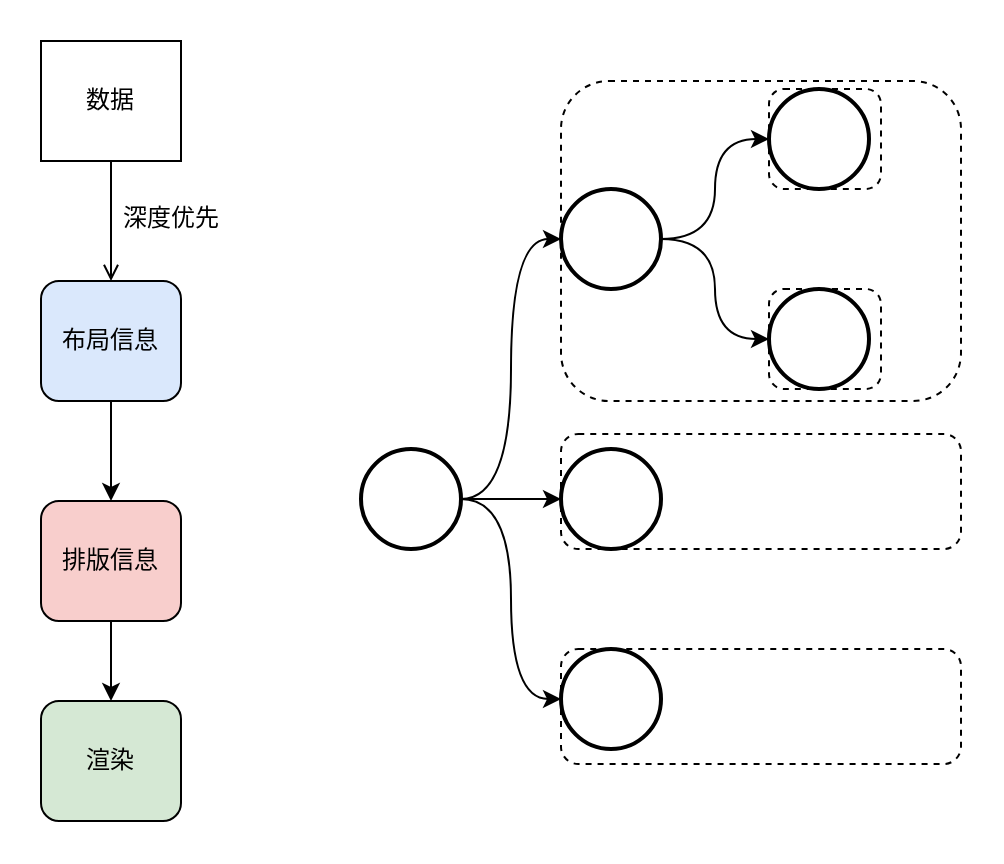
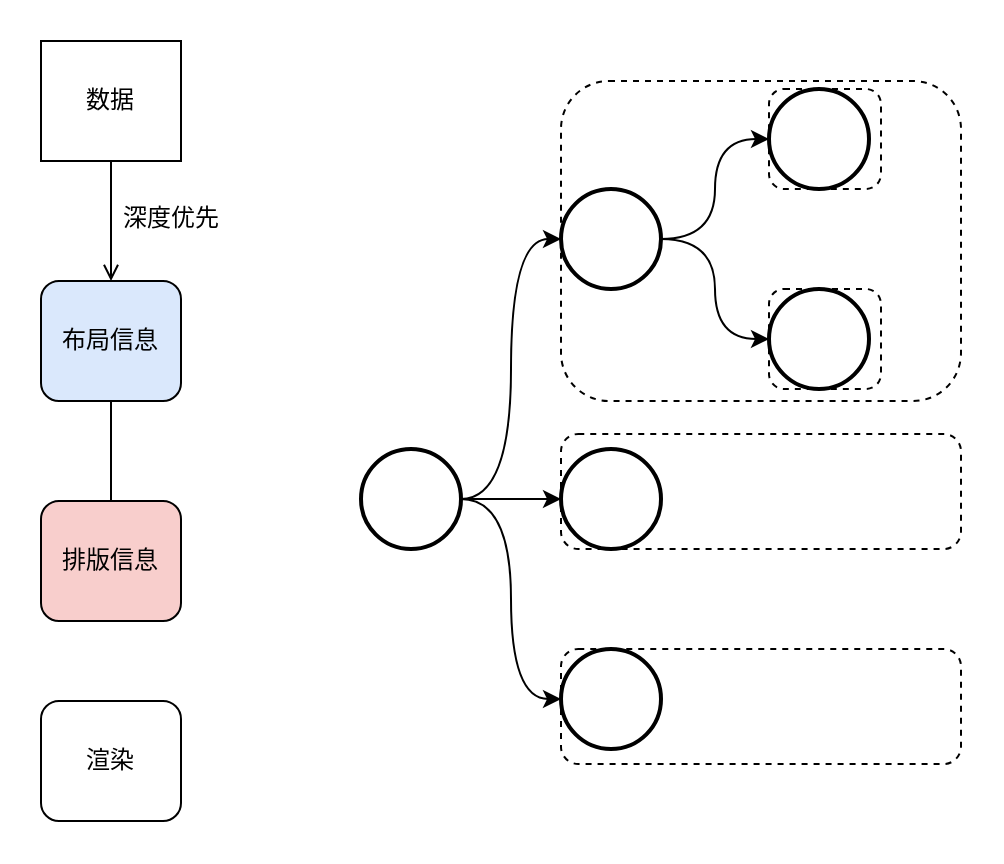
(111, 486) -> (111, 491)
(111, 655) -> none
(111, 761) -> (111, 761)
